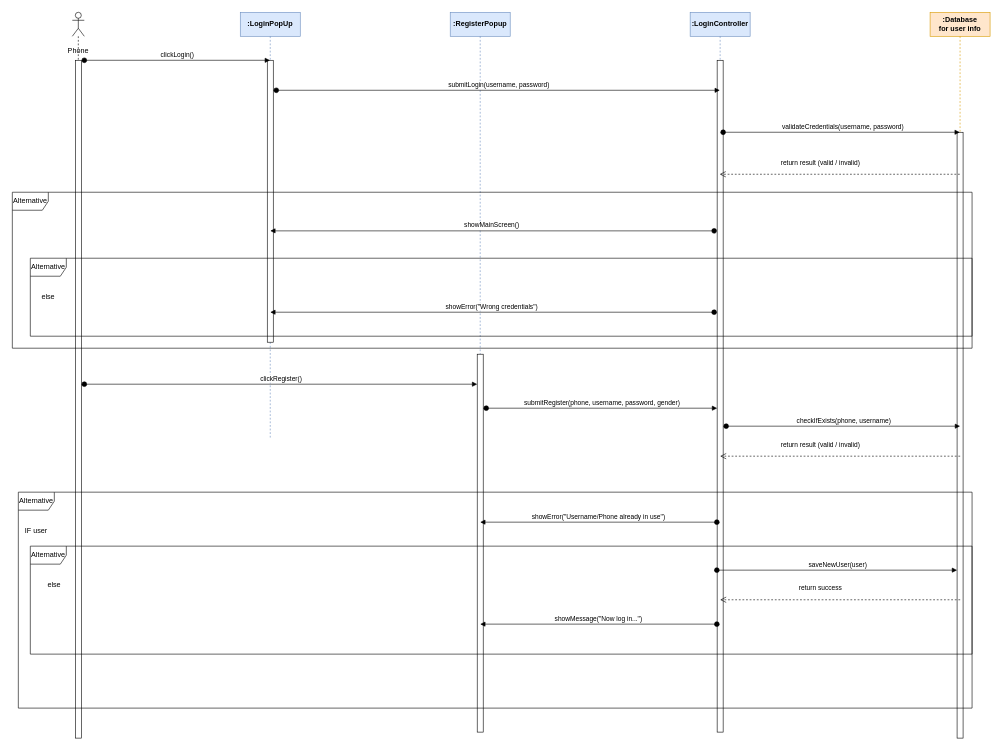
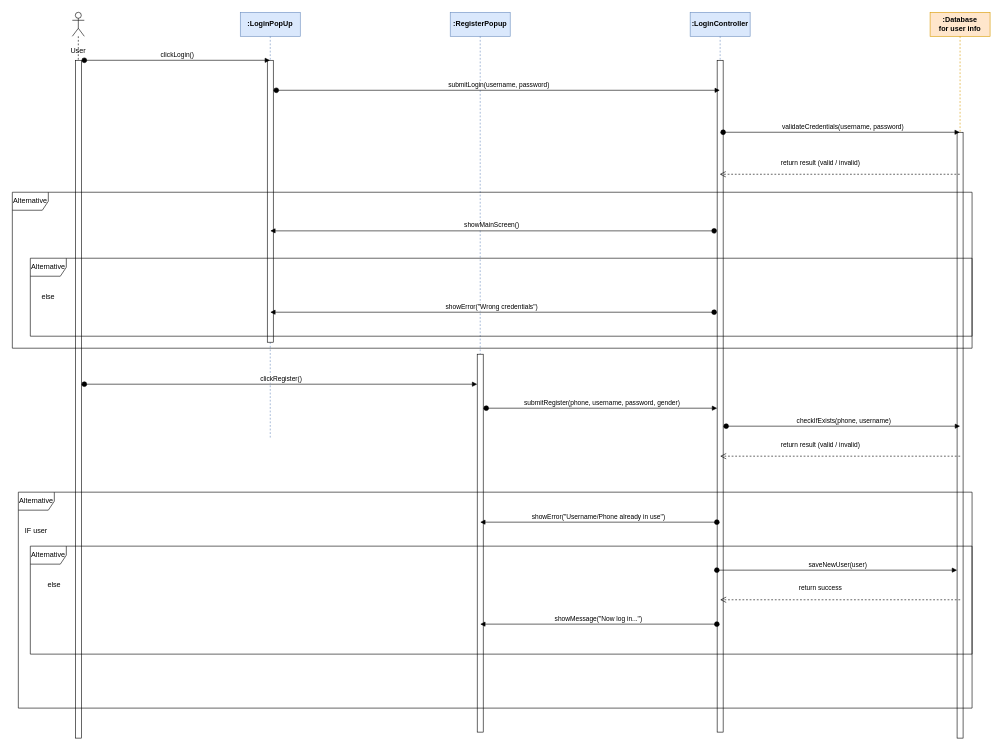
(78, 51) -> (78, 51)
